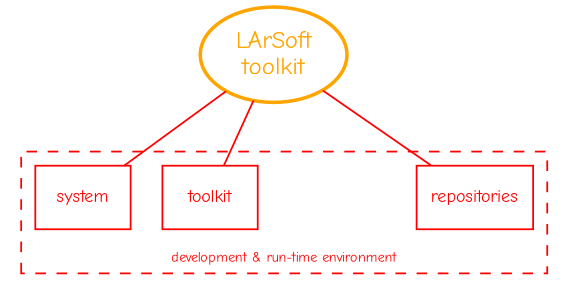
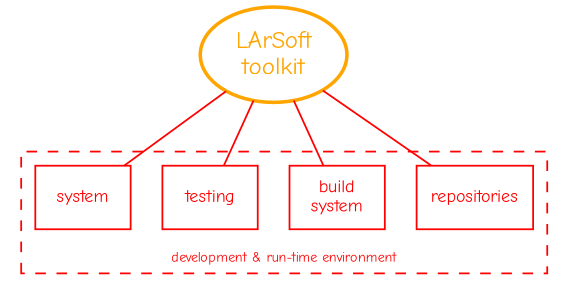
(210, 197) -> (210, 197)
none -> (337, 197)
